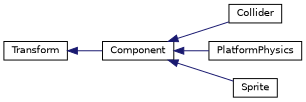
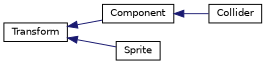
(255, 51) -> none
(205, 72) -> (97, 43)
